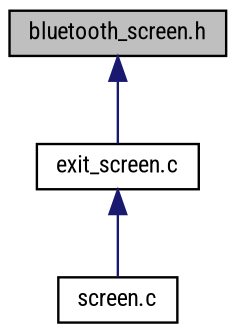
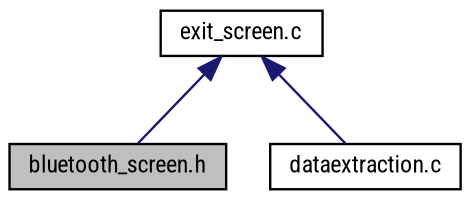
(118, 112) -> (171, 109)
(118, 300) -> (365, 167)
